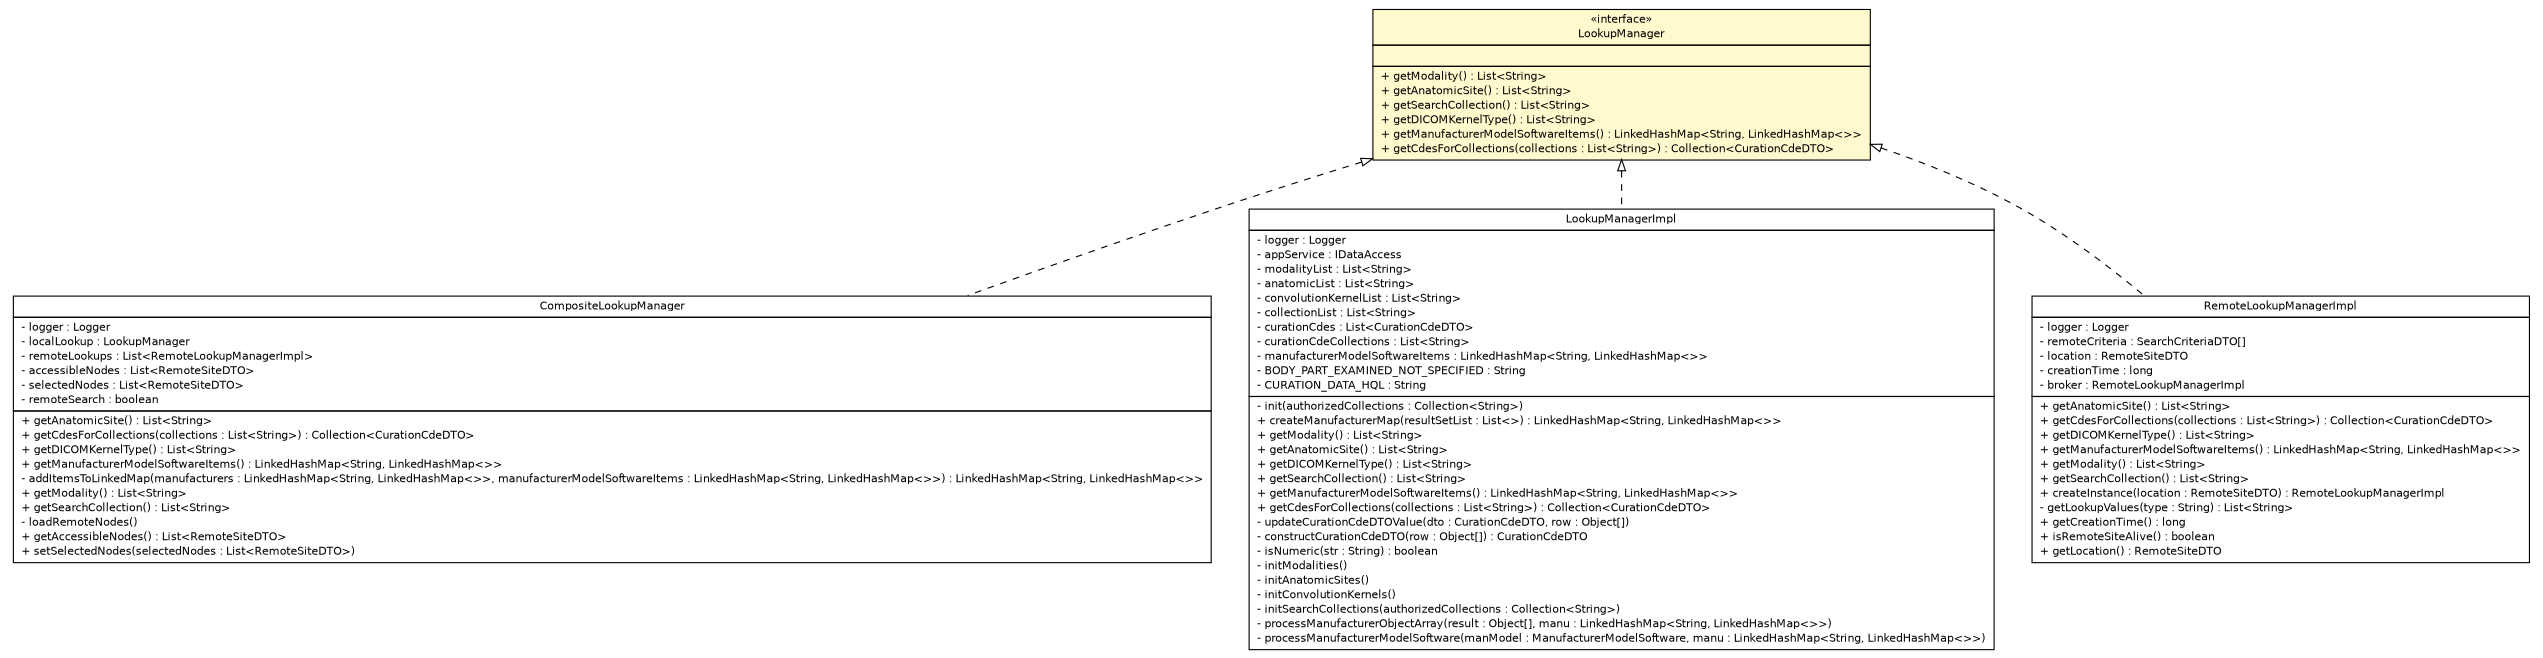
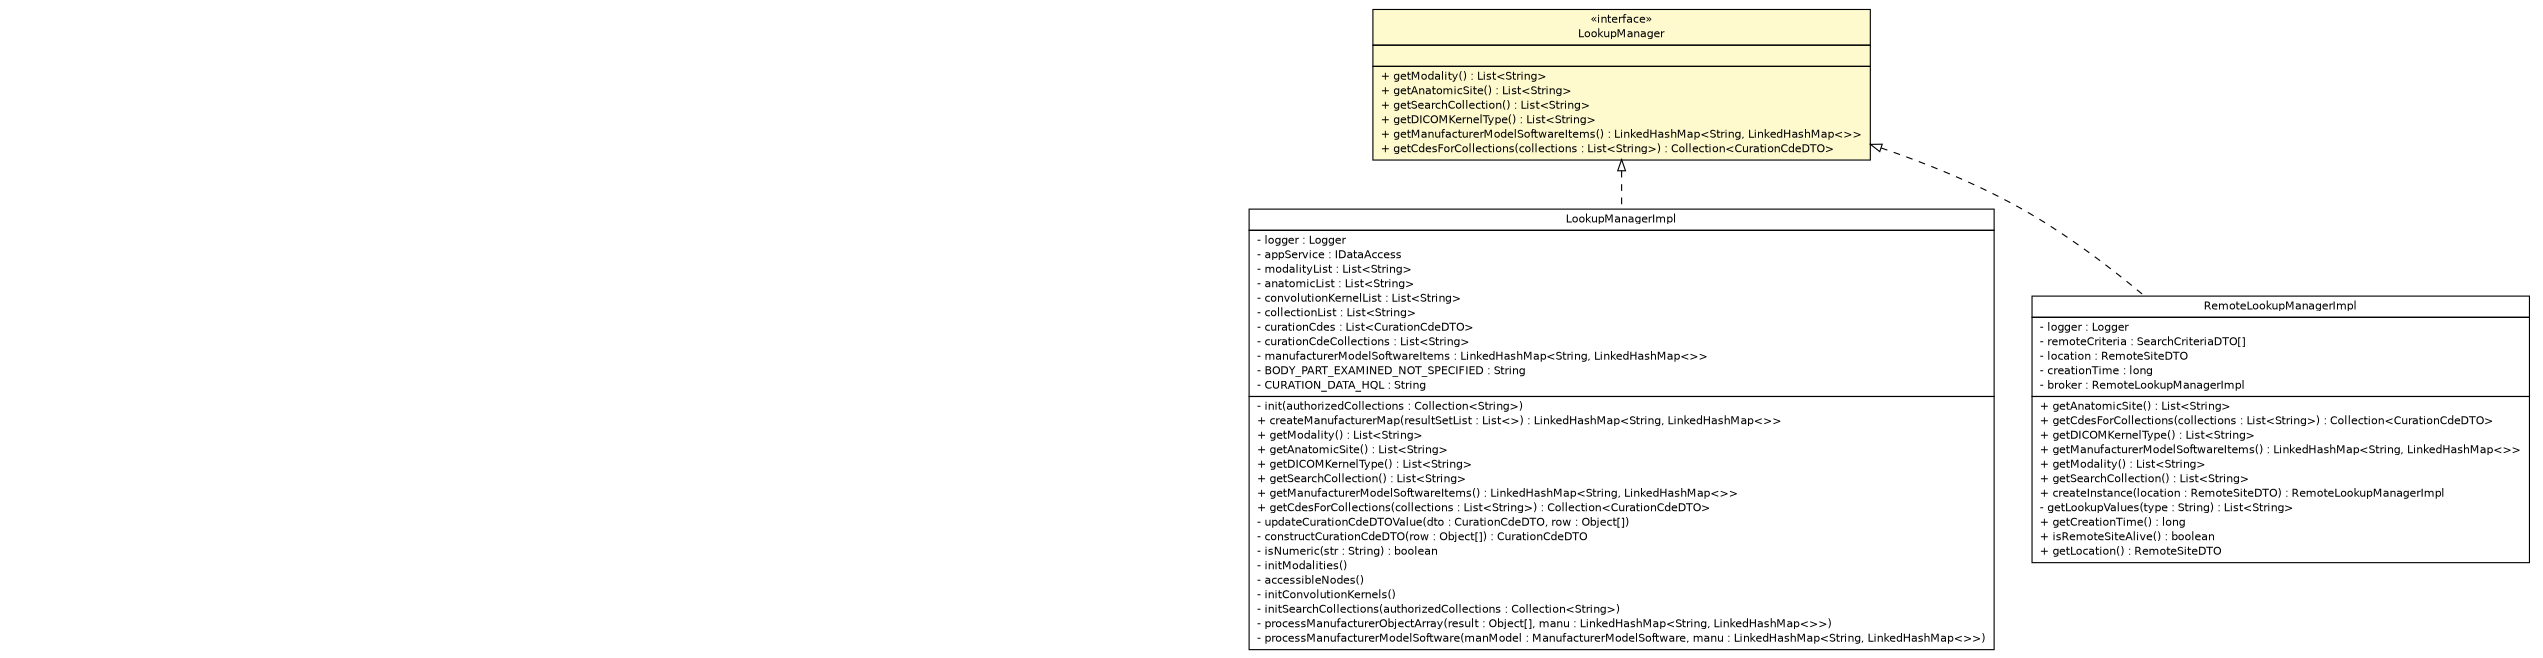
(612, 429) -> none
(1313, 581) -> (1311, 581)
